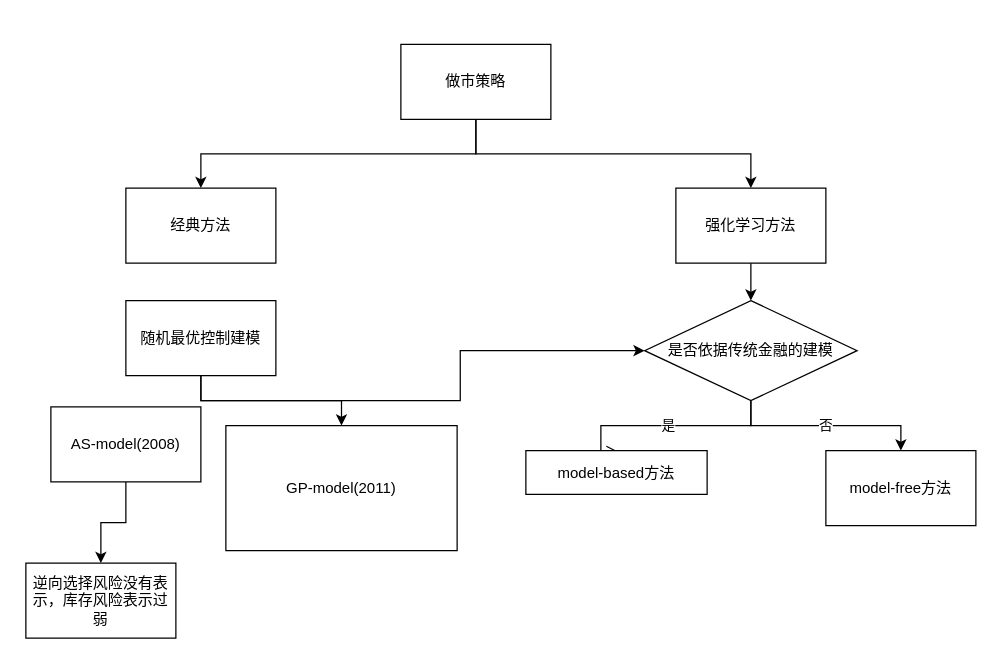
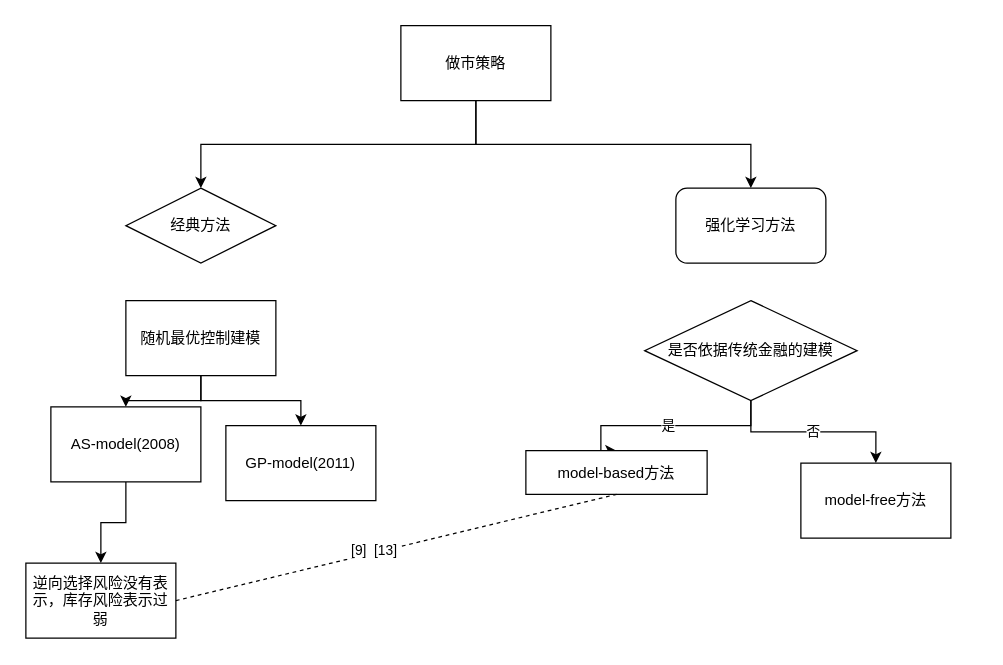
(476, 82) -> (476, 63)
(201, 226) -> (201, 226)
(751, 226) -> (751, 226)
(751, 277) -> none
(465, 351) -> (162, 401)
(608, 451) -> (606, 451)
(341, 488) -> (301, 463)
(901, 488) -> (876, 501)
none -> (395, 548)
